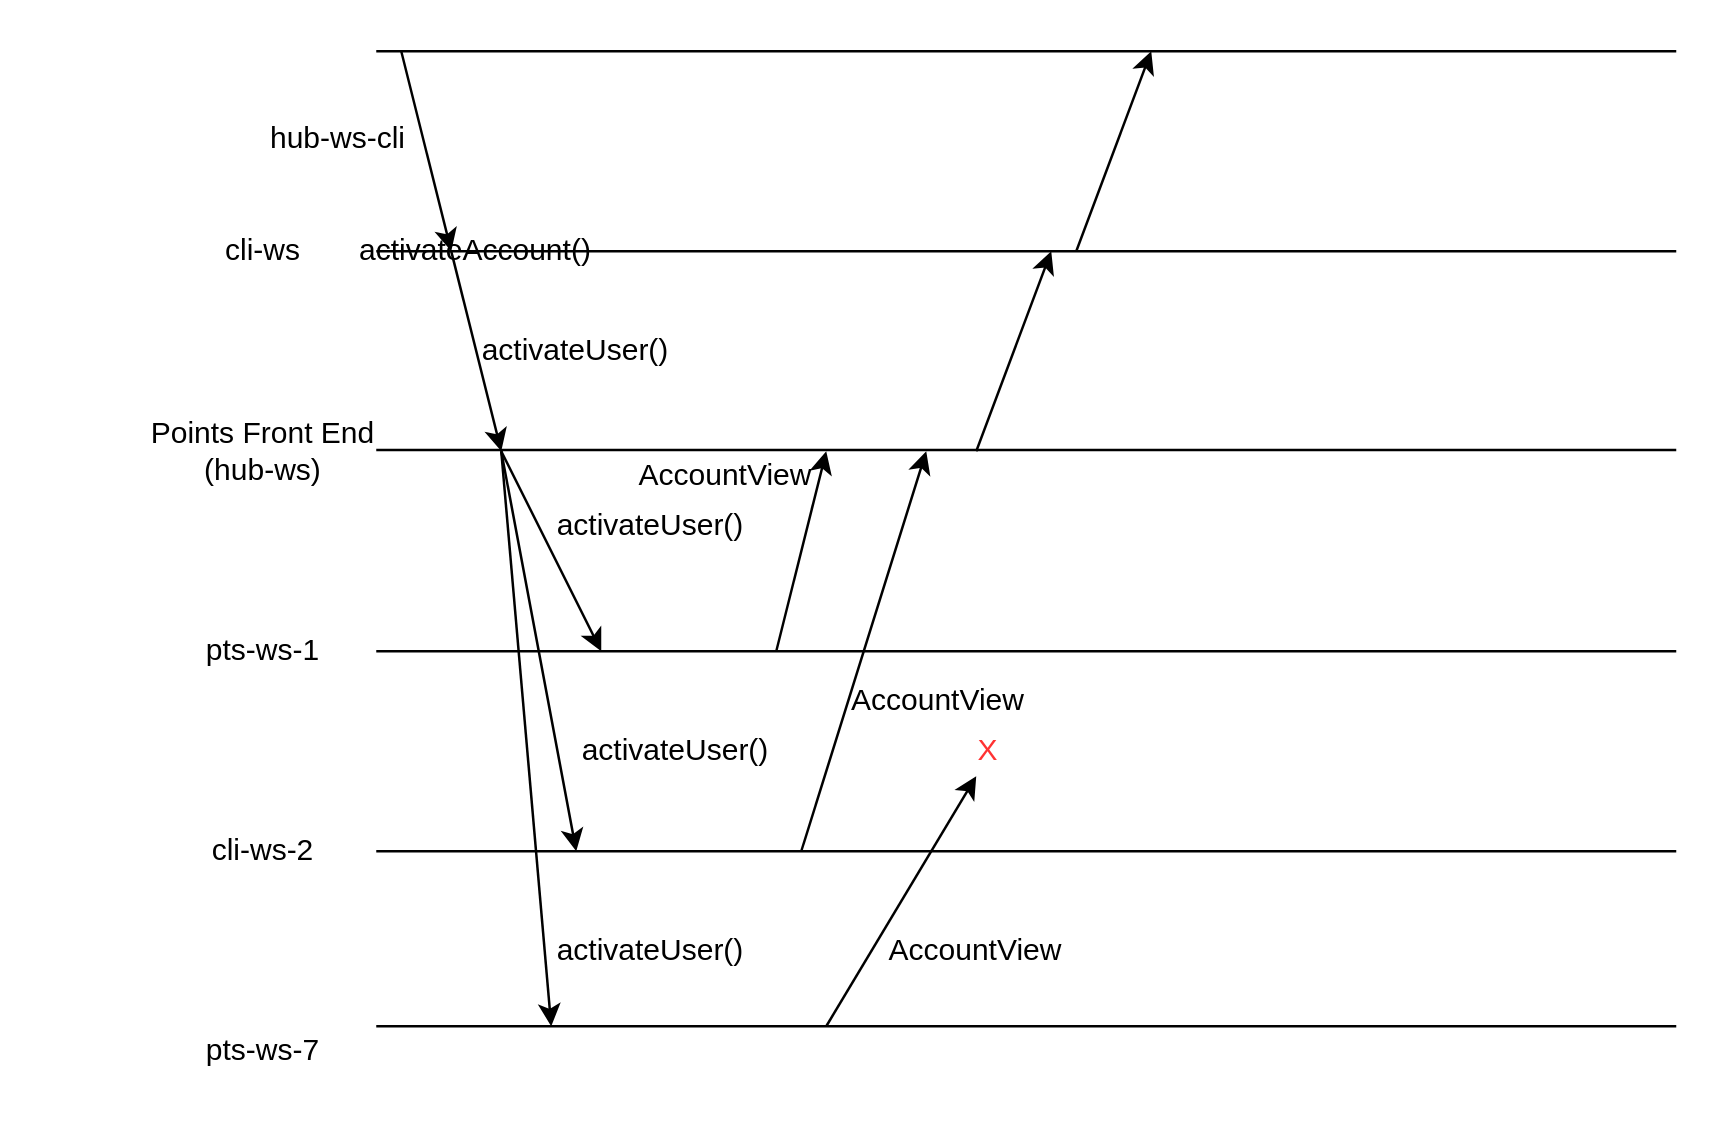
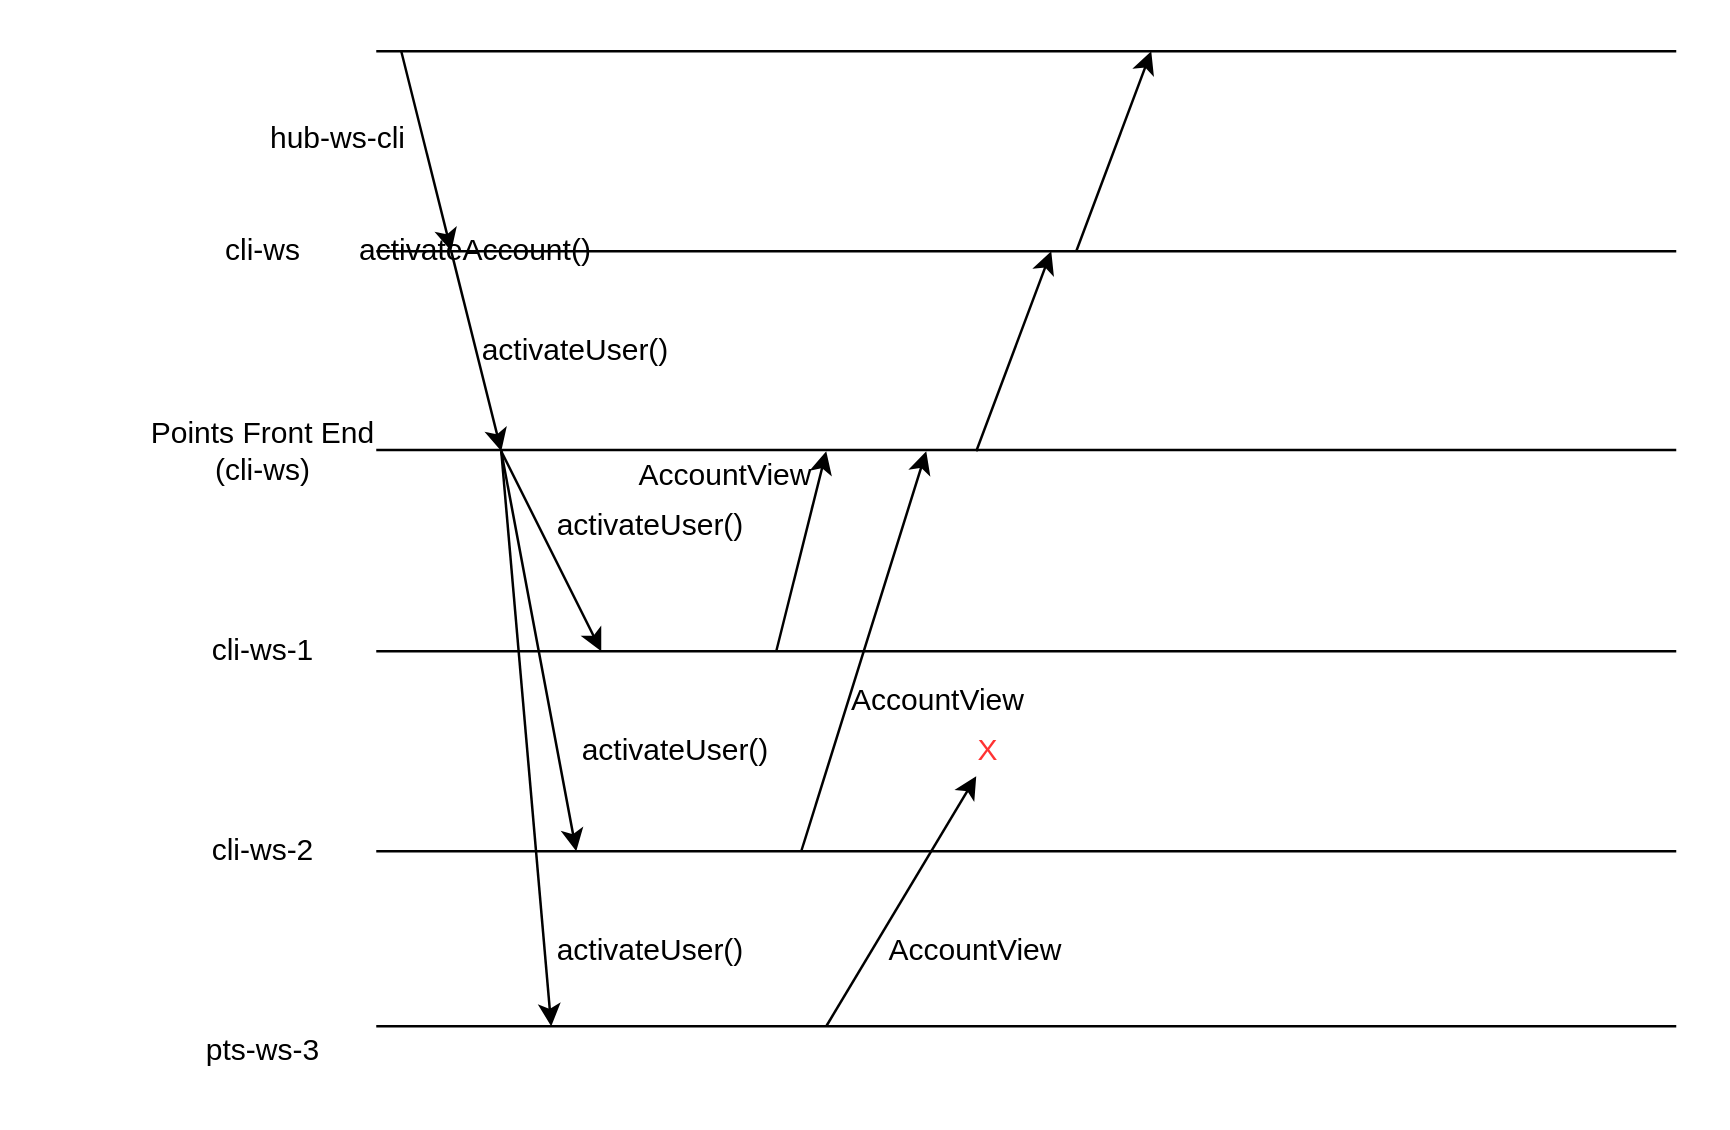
(264, 451) -> (264, 451)
(264, 651) -> (264, 651)
(264, 1051) -> (264, 1051)
